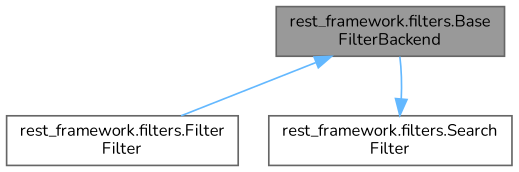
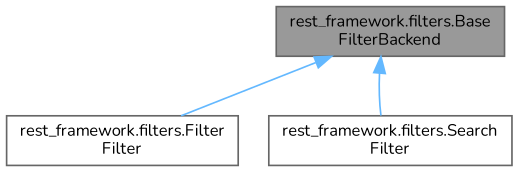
(401, 78) -> (379, 94)
